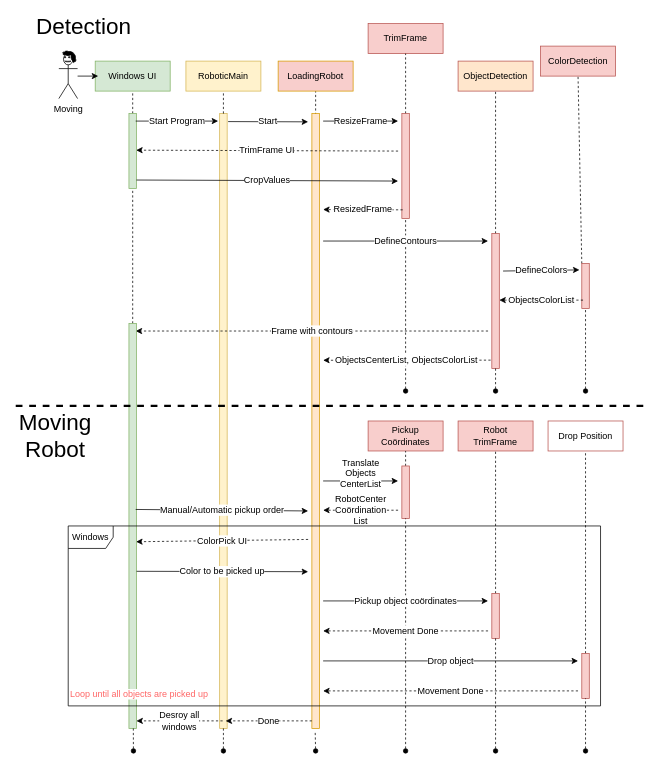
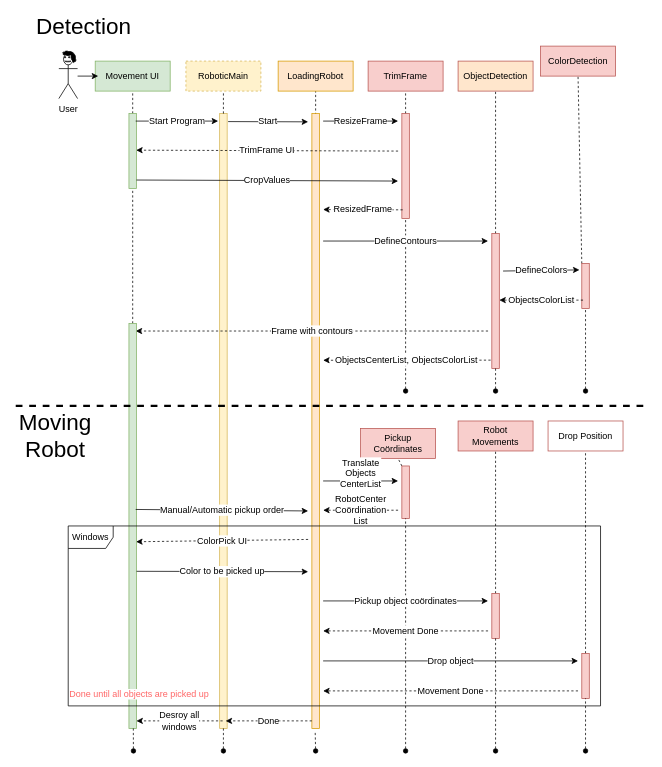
(405, 39) -> (405, 76)
(132, 76) -> (132, 76)
(223, 76) -> (223, 76)
(315, 76) -> (315, 76)
(68, 109) -> (68, 109)
(405, 436) -> (398, 444)
(495, 436) -> (495, 436)
(139, 695) -> (139, 695)
